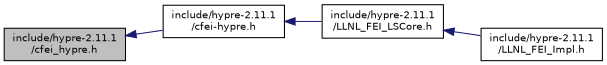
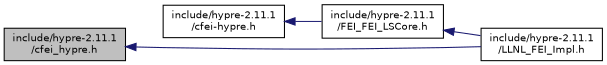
(383, 21) -> (383, 21)
(149, 32) -> (309, 49)
